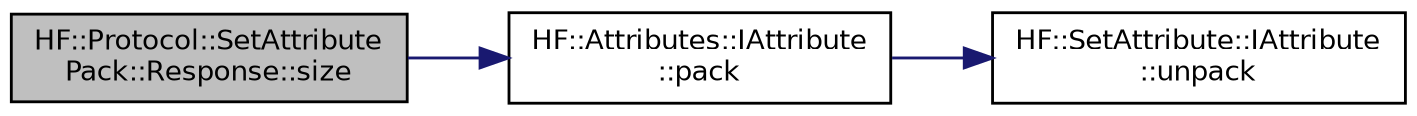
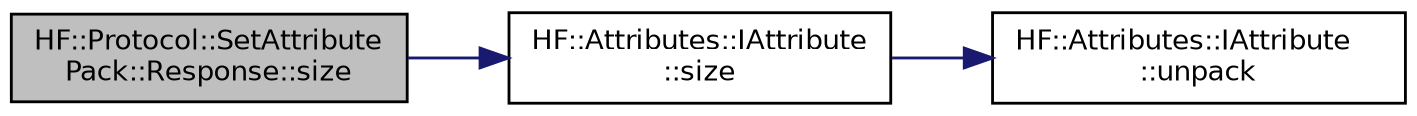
(700, 58) -> (700, 58)
(1199, 58) -> (1199, 58)
